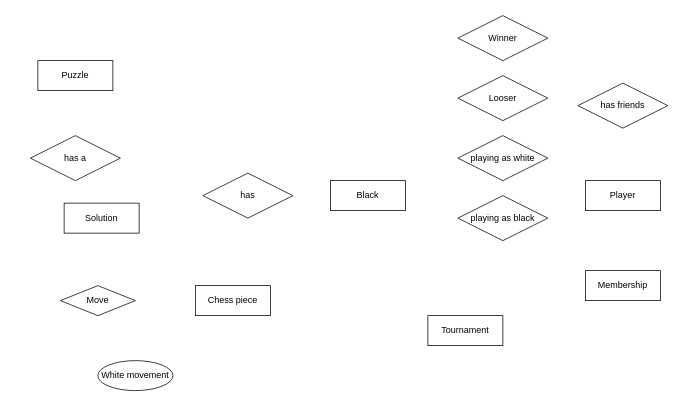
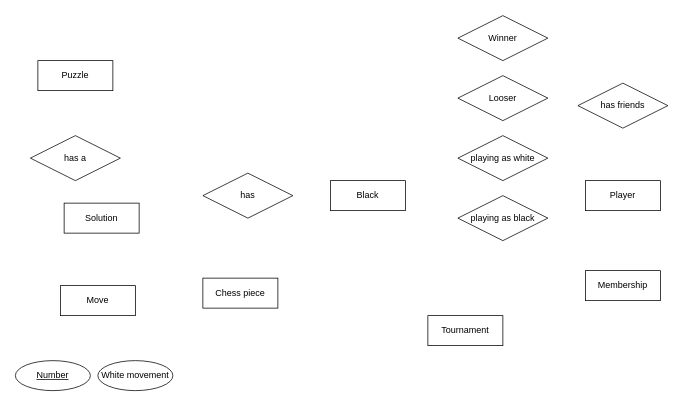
(98, 300) -> (98, 300)
(233, 300) -> (240, 293)
none -> (53, 375)
